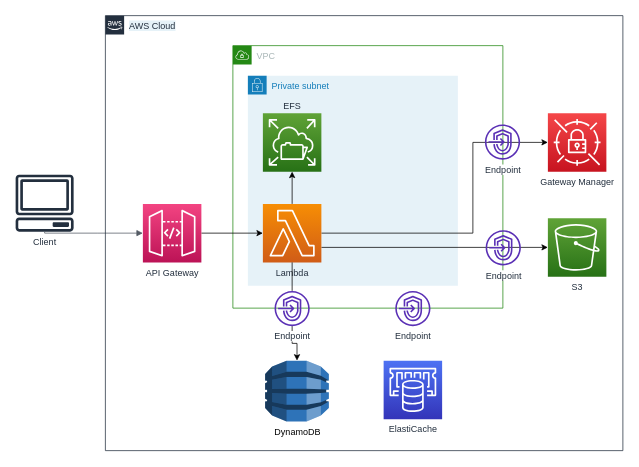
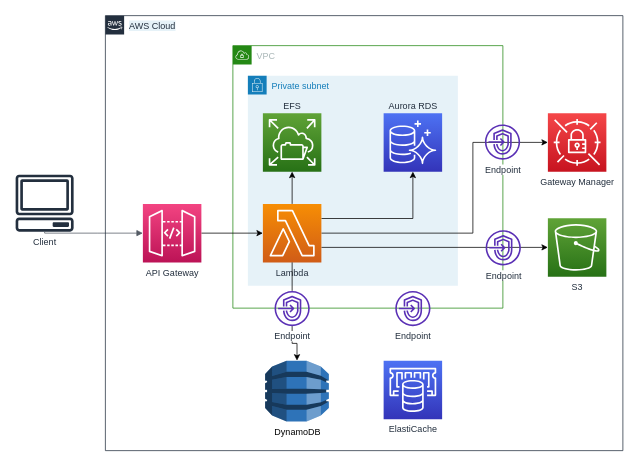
none -> (413, 142)
none -> (368, 218)
